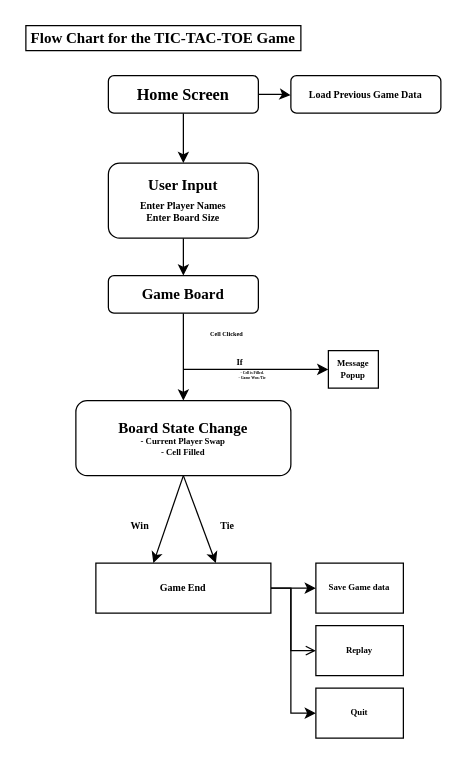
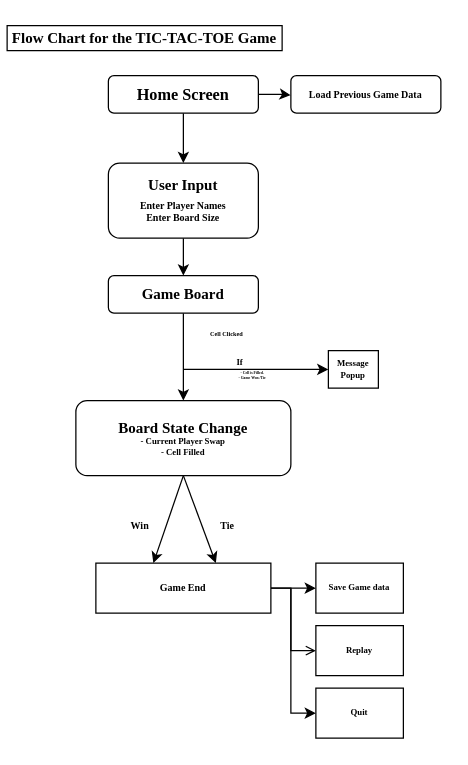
(163, 38) -> (144, 38)
